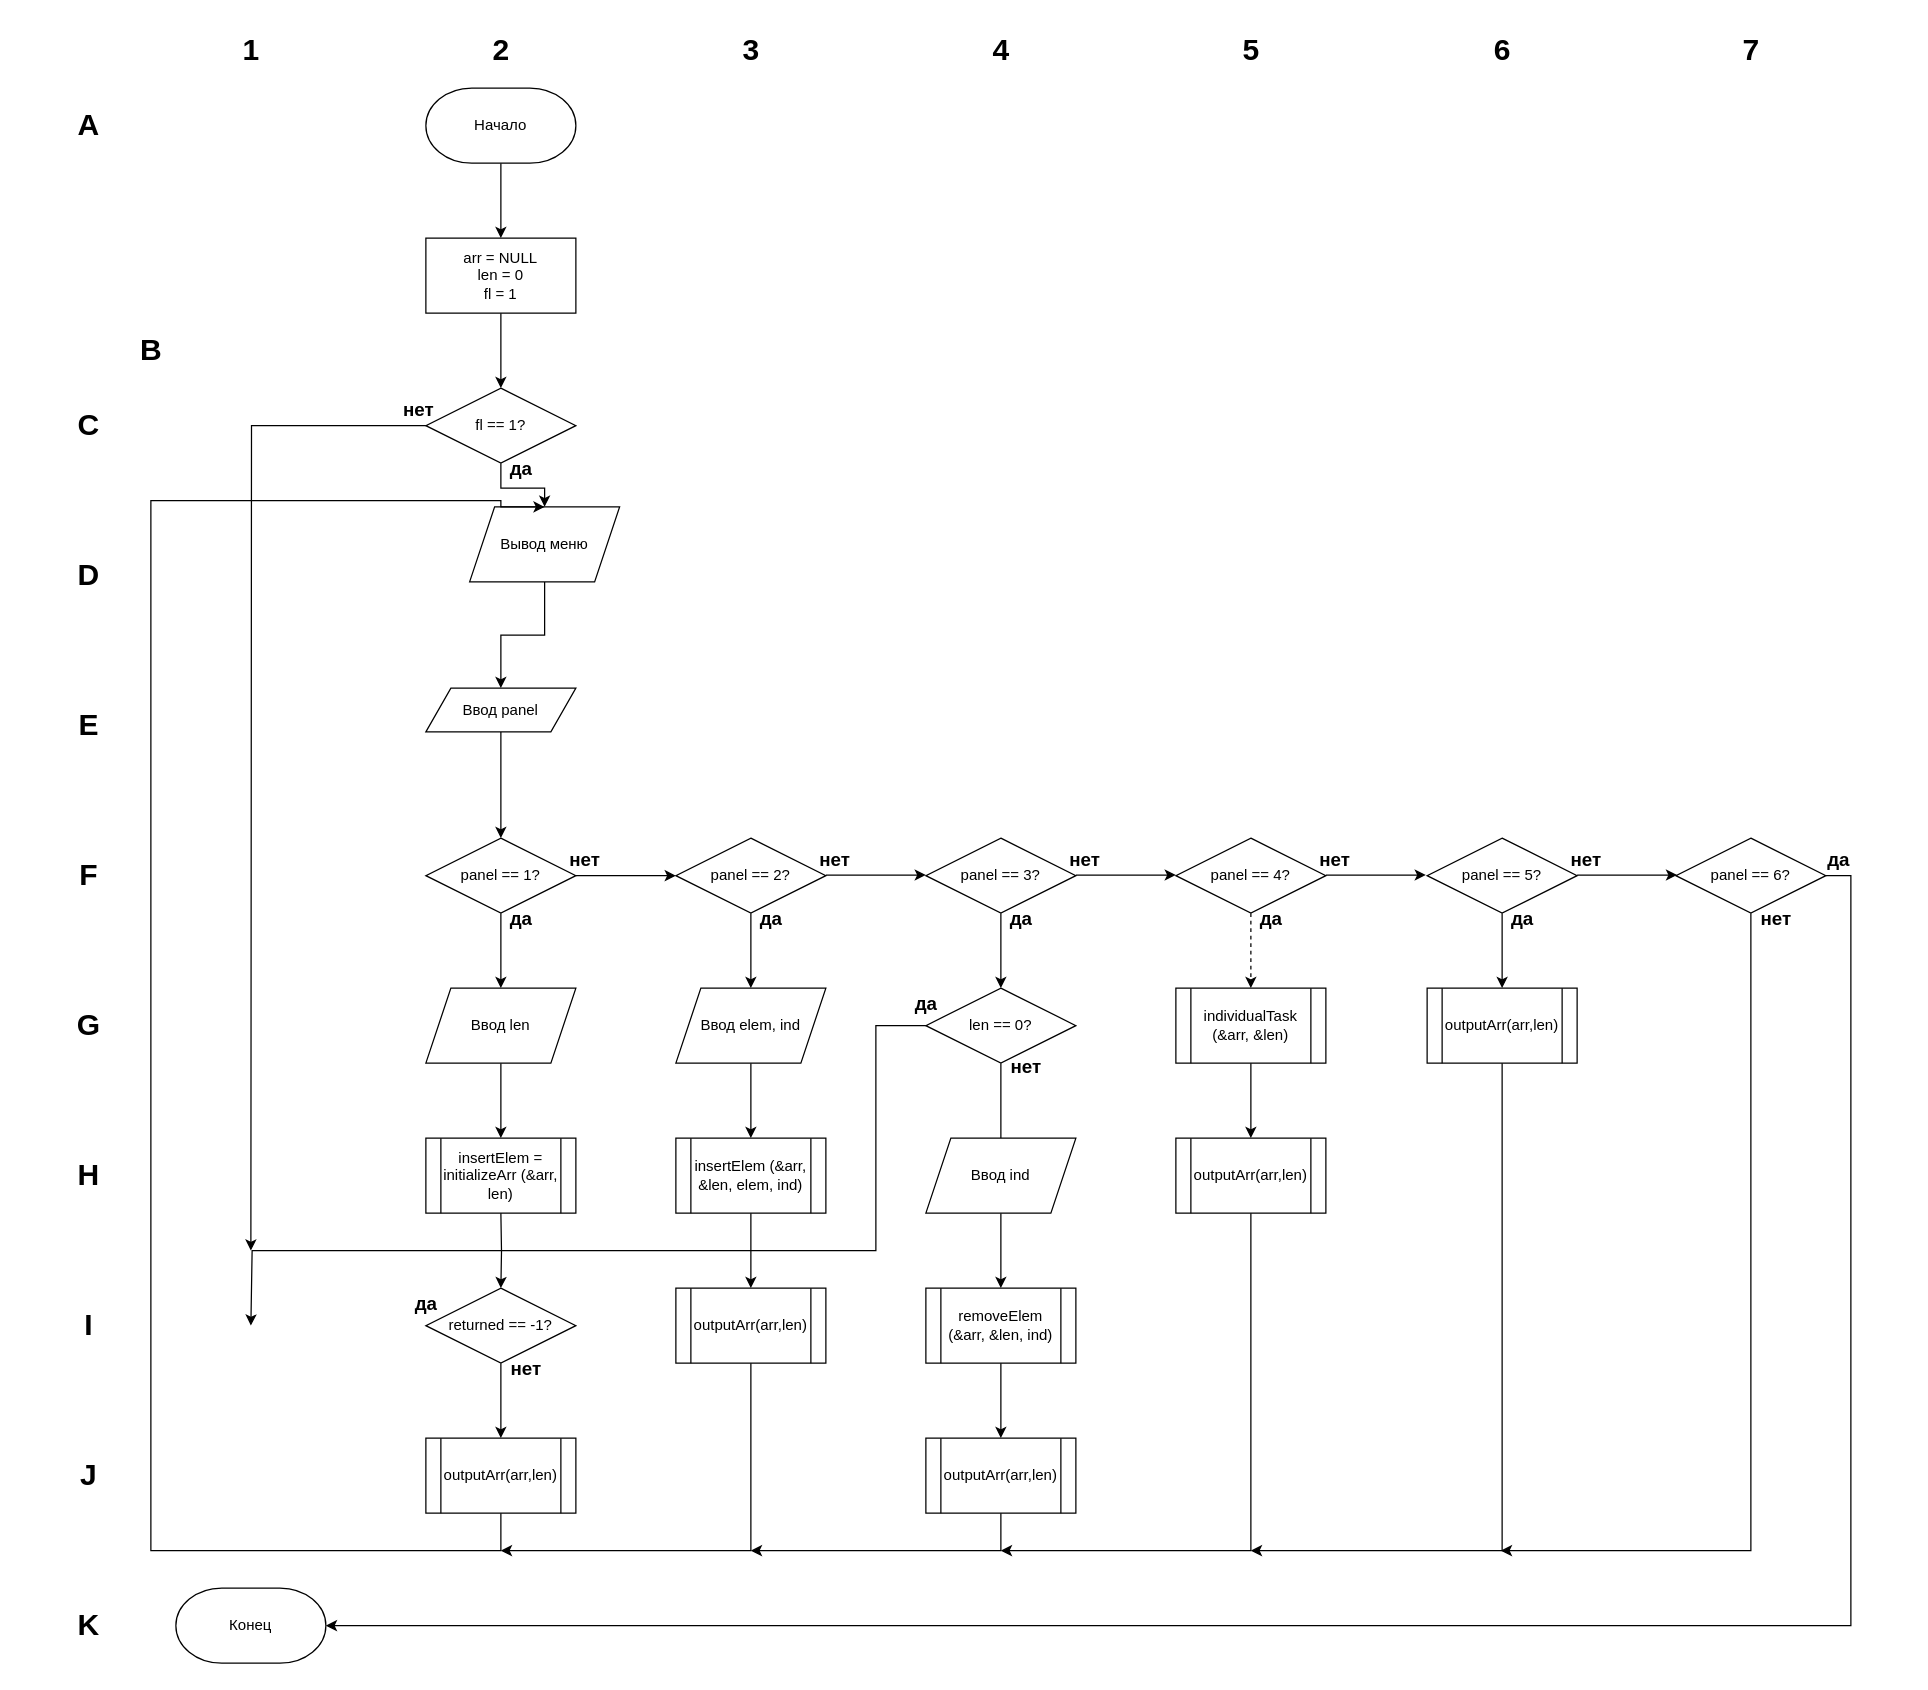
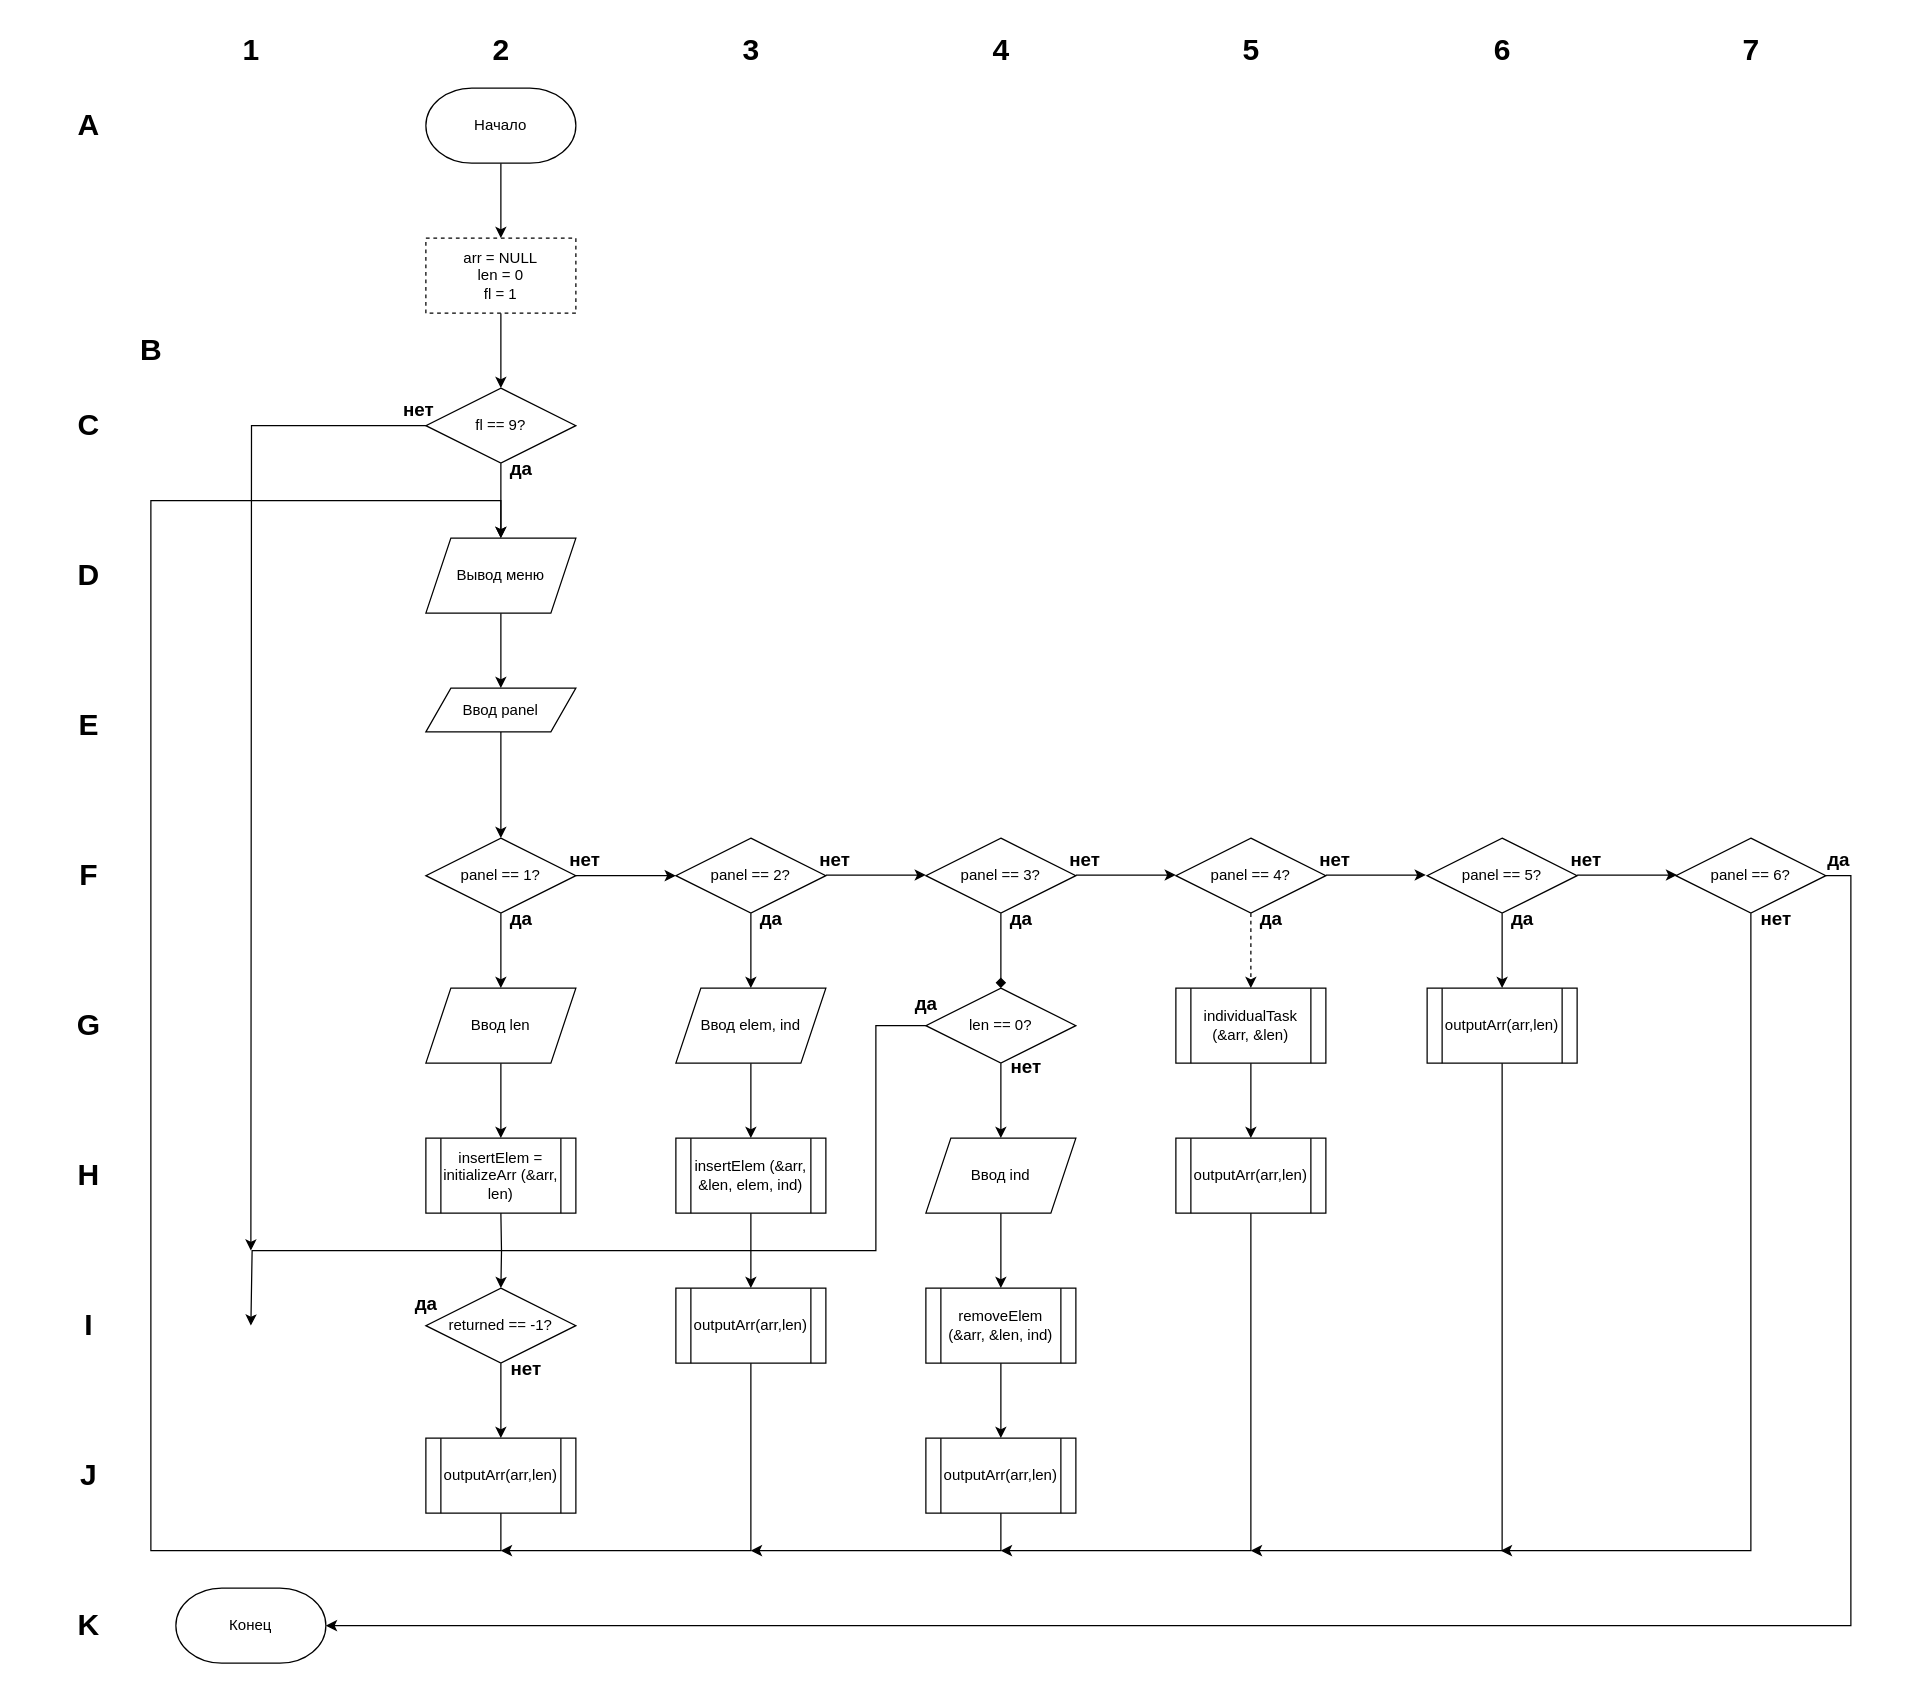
(501, 276) -> (501, 276)
(501, 426) -> (501, 426)
(544, 544) -> (501, 576)
(1001, 978) -> (1001, 977)
(1001, 1131) -> (1001, 1128)
